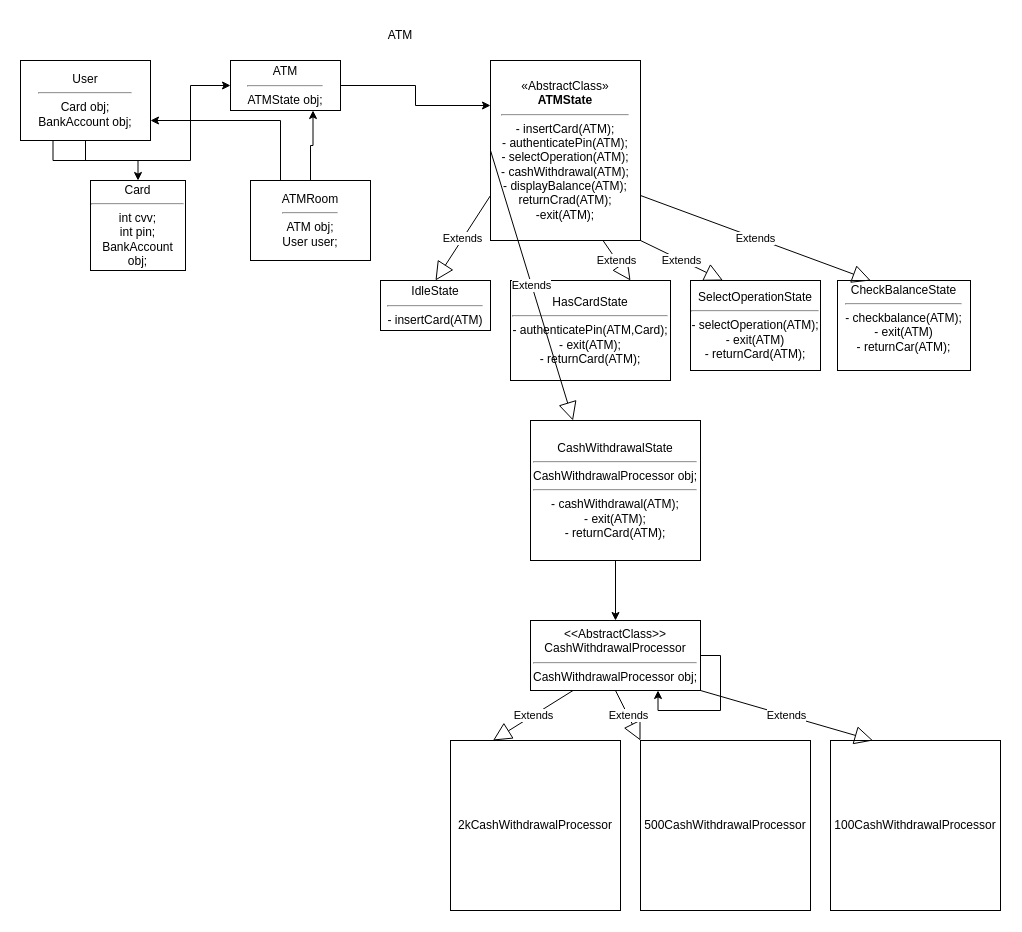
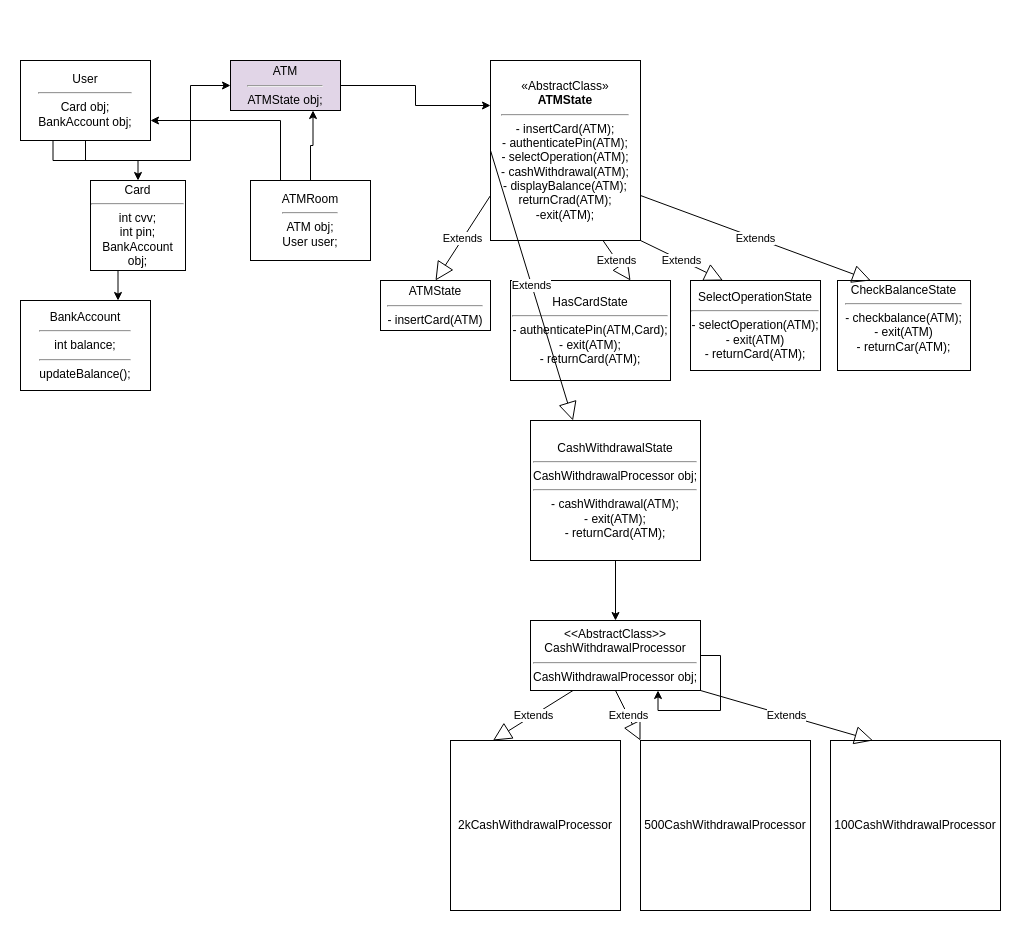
(401, 36) -> none
(286, 86) -> (286, 86)
none -> (118, 281)
(436, 306) -> (436, 306)
none -> (86, 346)
